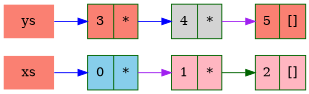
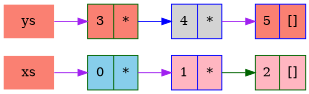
(66, 21) -> (66, 21)
(197, 21) -> (197, 21)
(281, 21) -> (281, 21)
(66, 73) -> (66, 73)
(197, 73) -> (197, 73)
